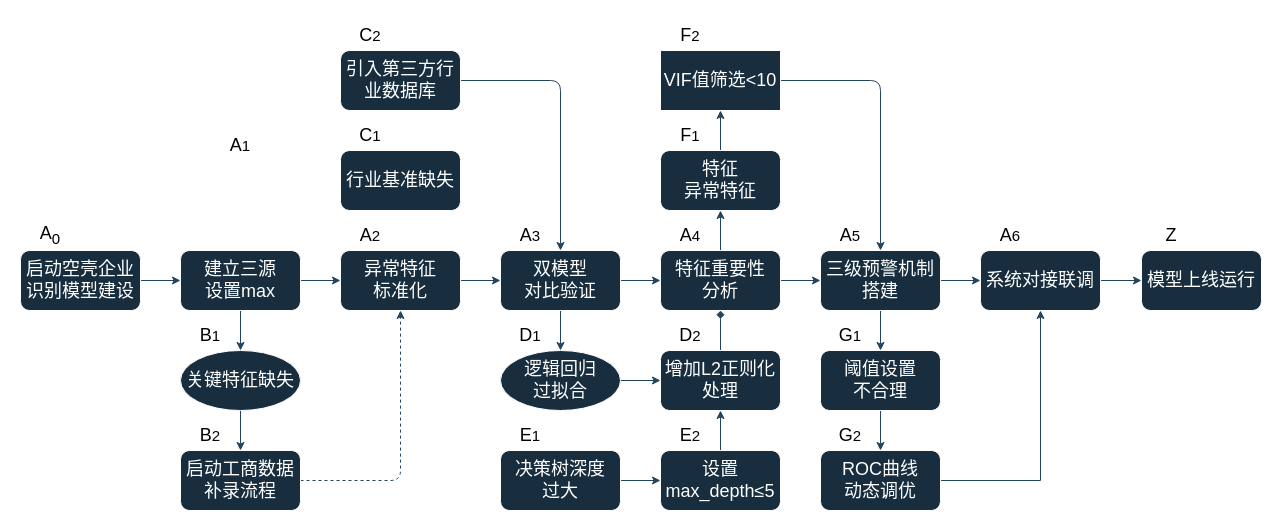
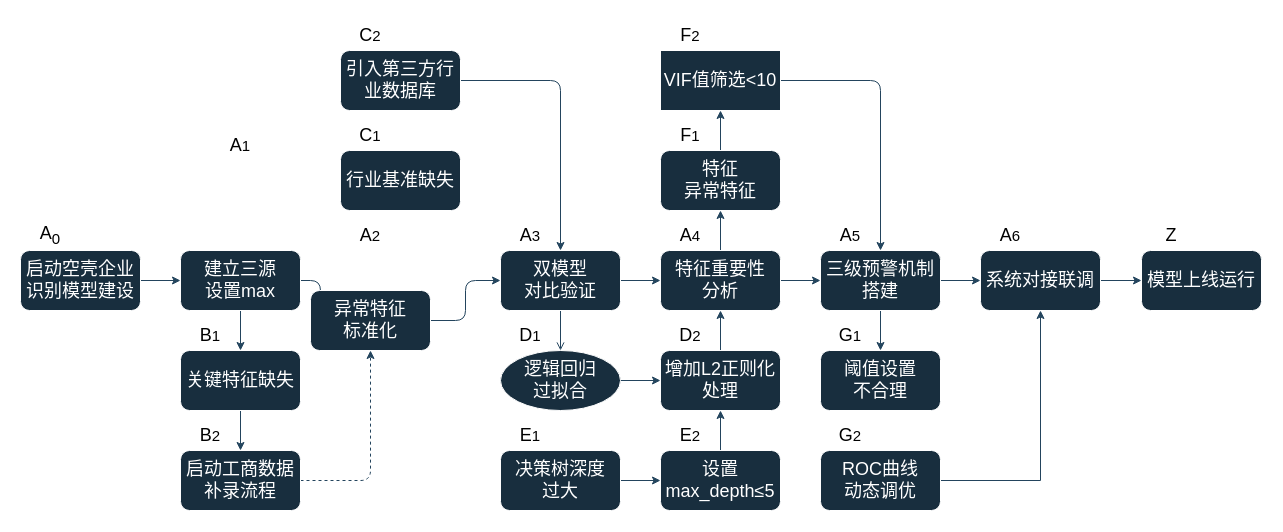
(401, 281) -> (371, 321)
(721, 319) -> (721, 318)
(561, 342) -> (561, 344)
(241, 381) -> (241, 381)
(881, 427) -> none
